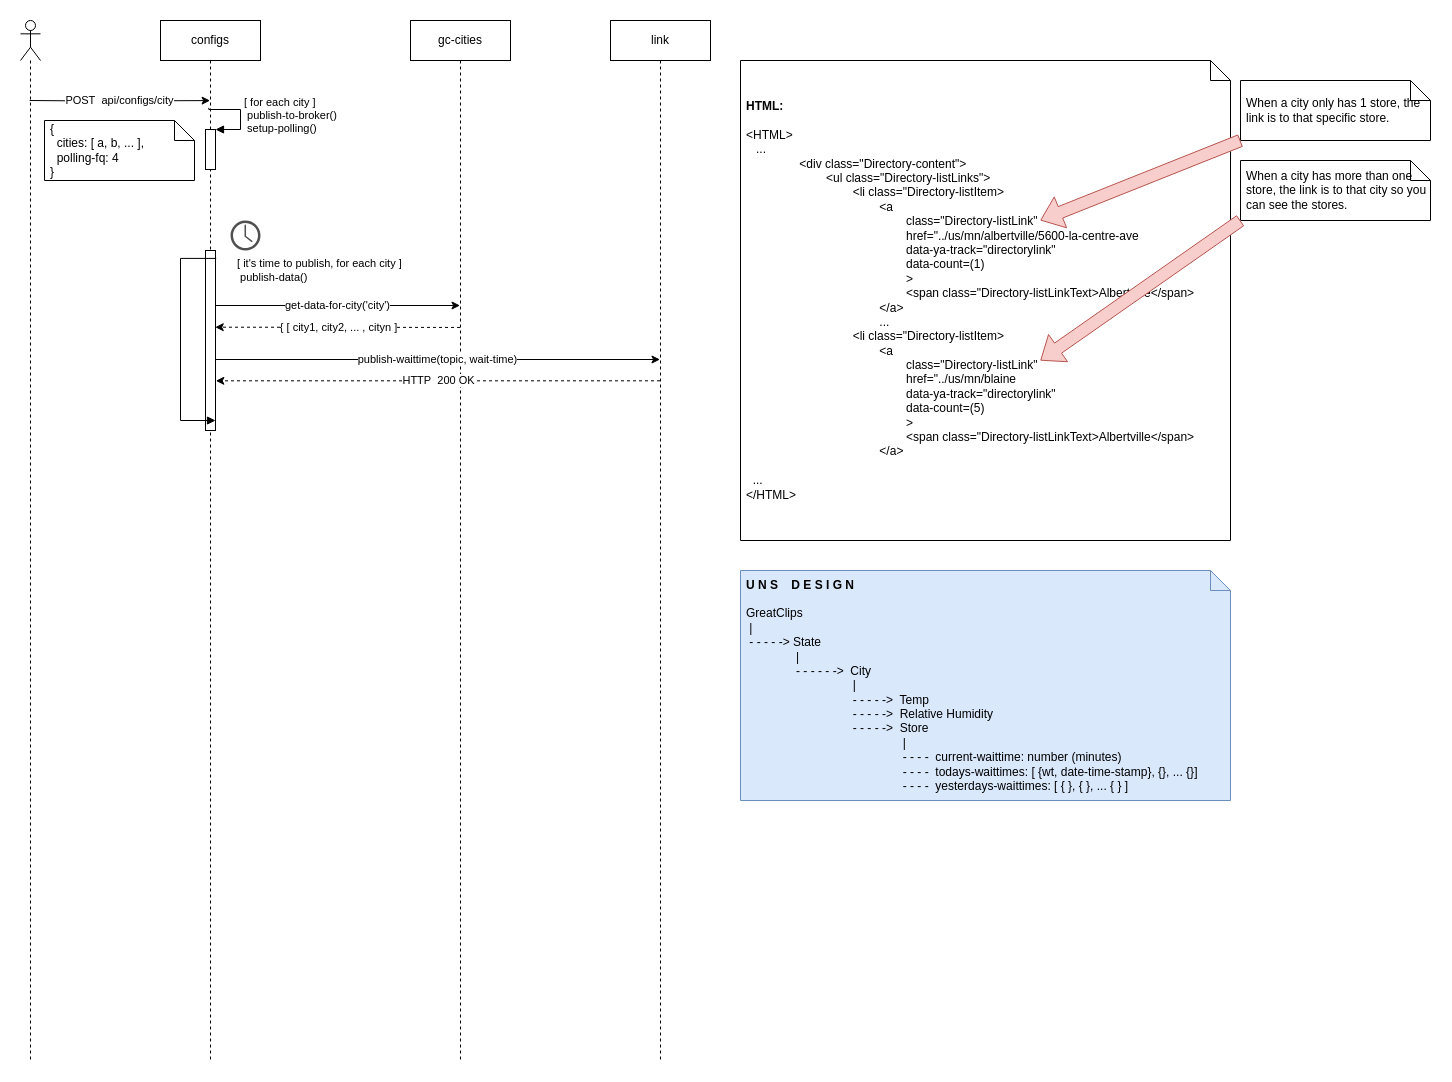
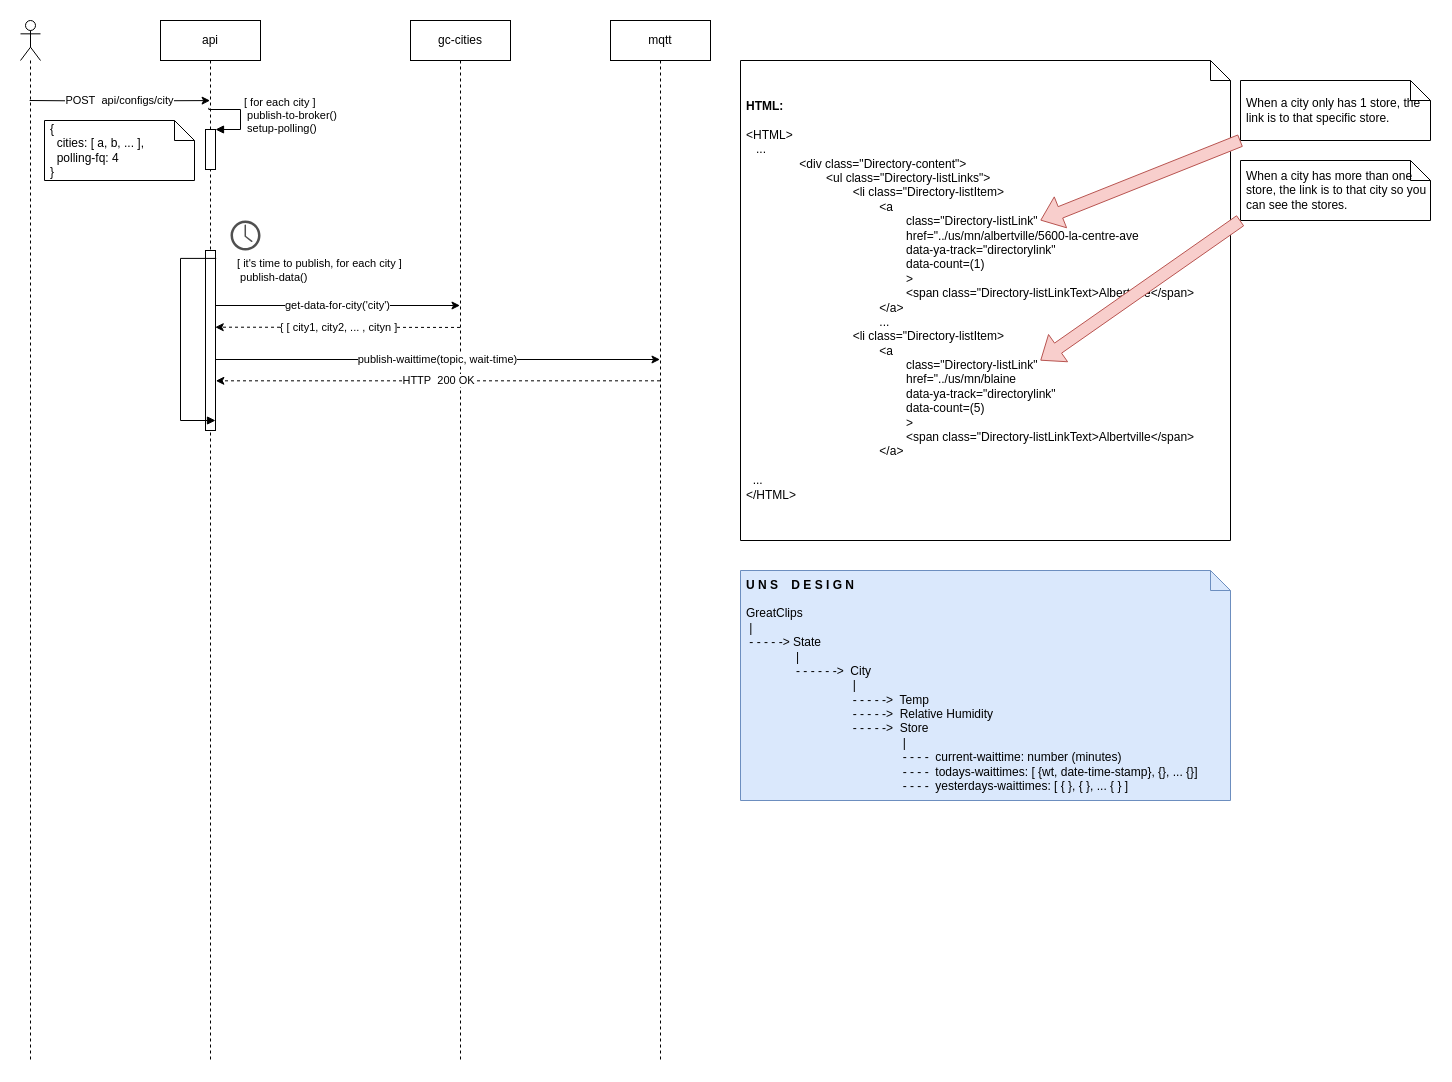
(211, 41) -> (211, 41)
(661, 41) -> (661, 41)
